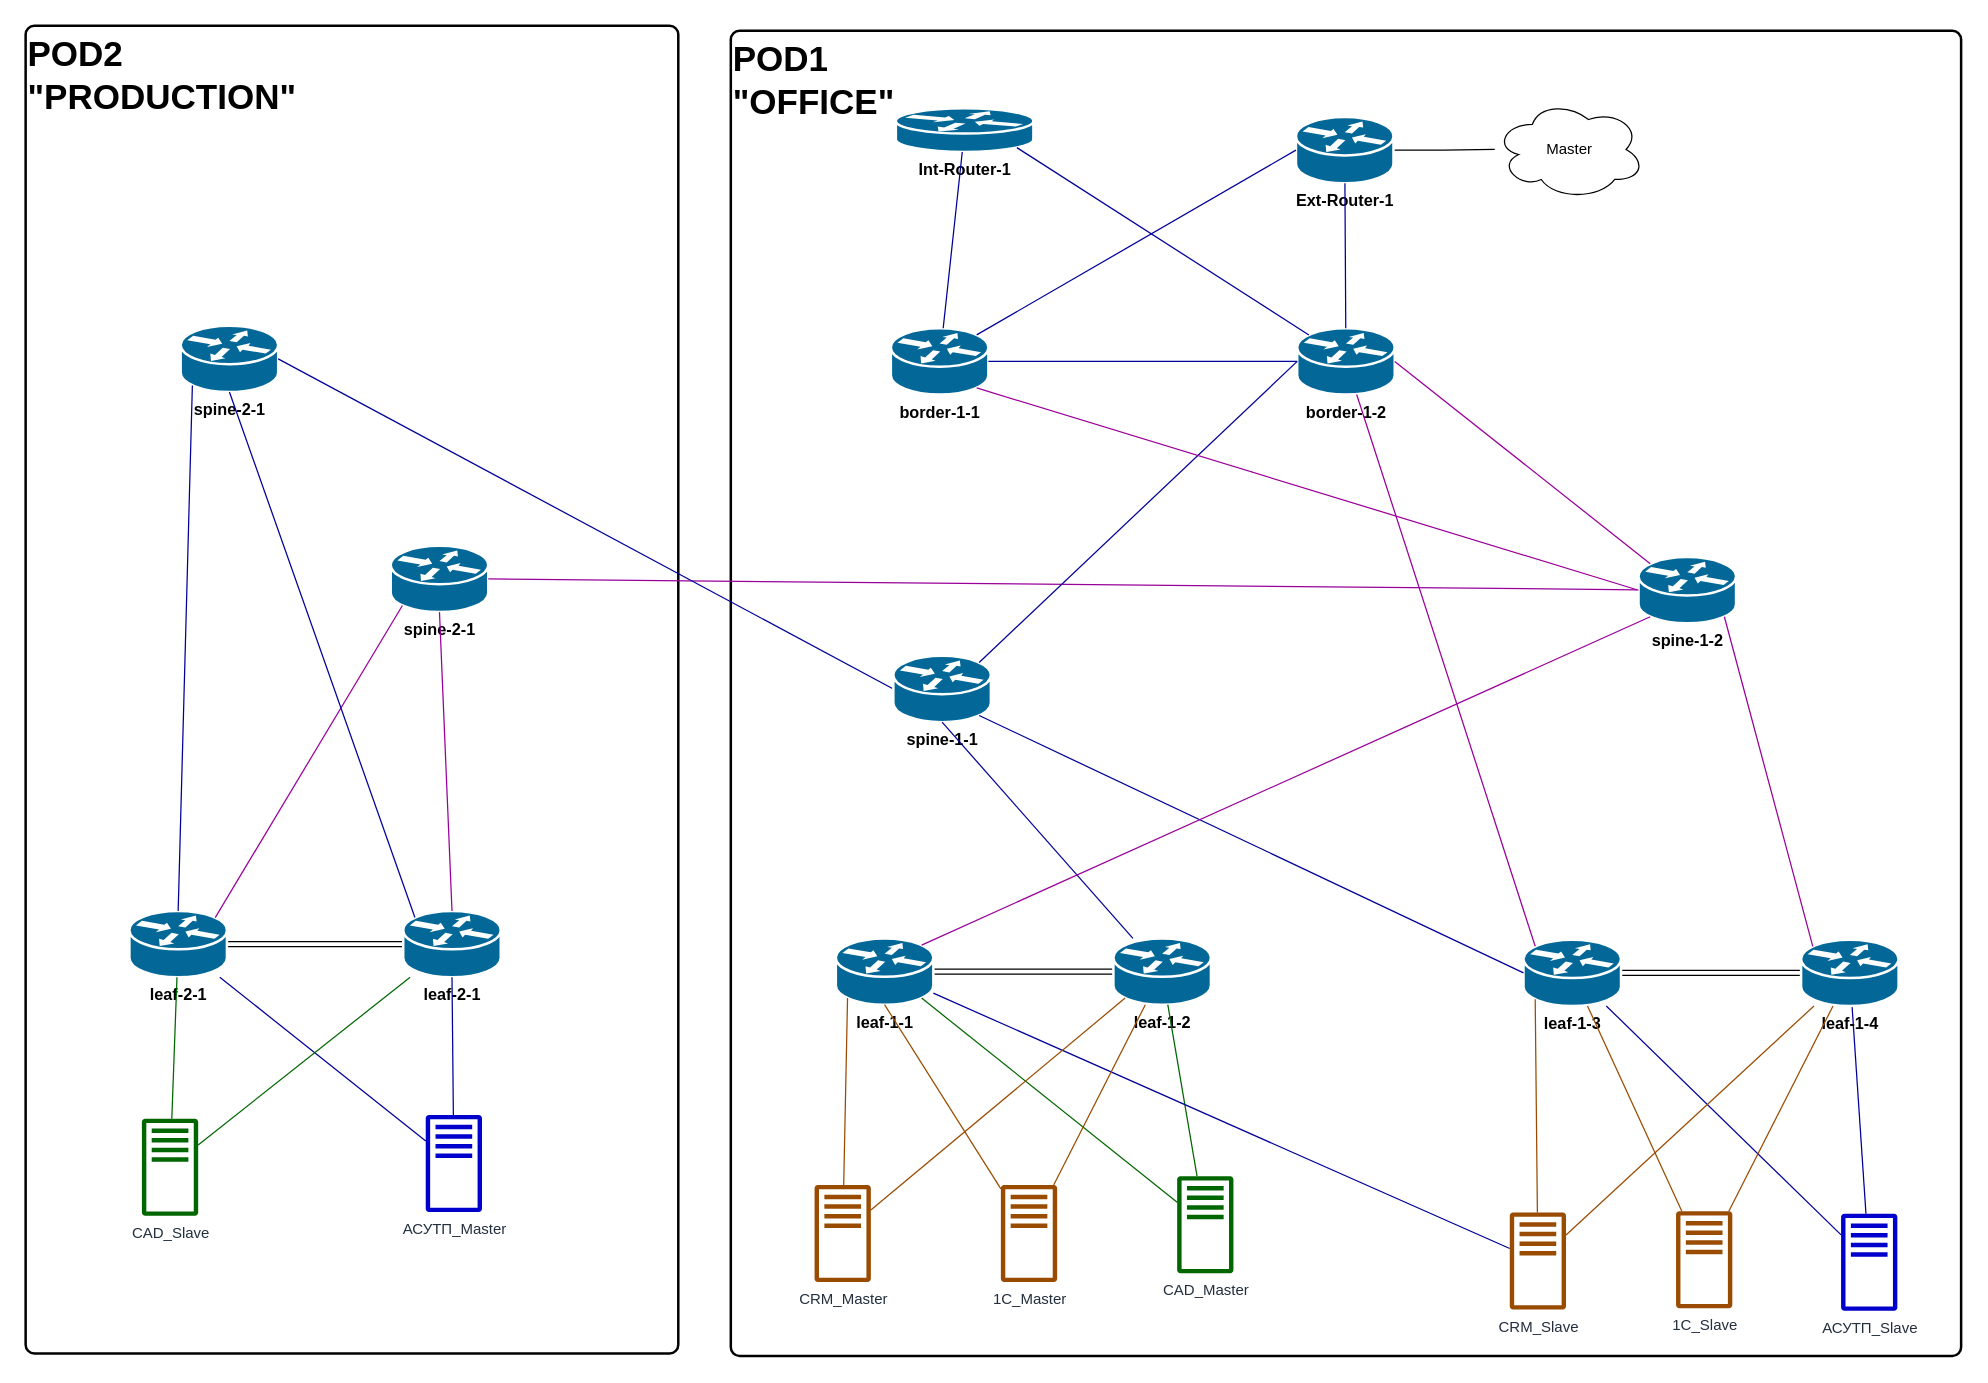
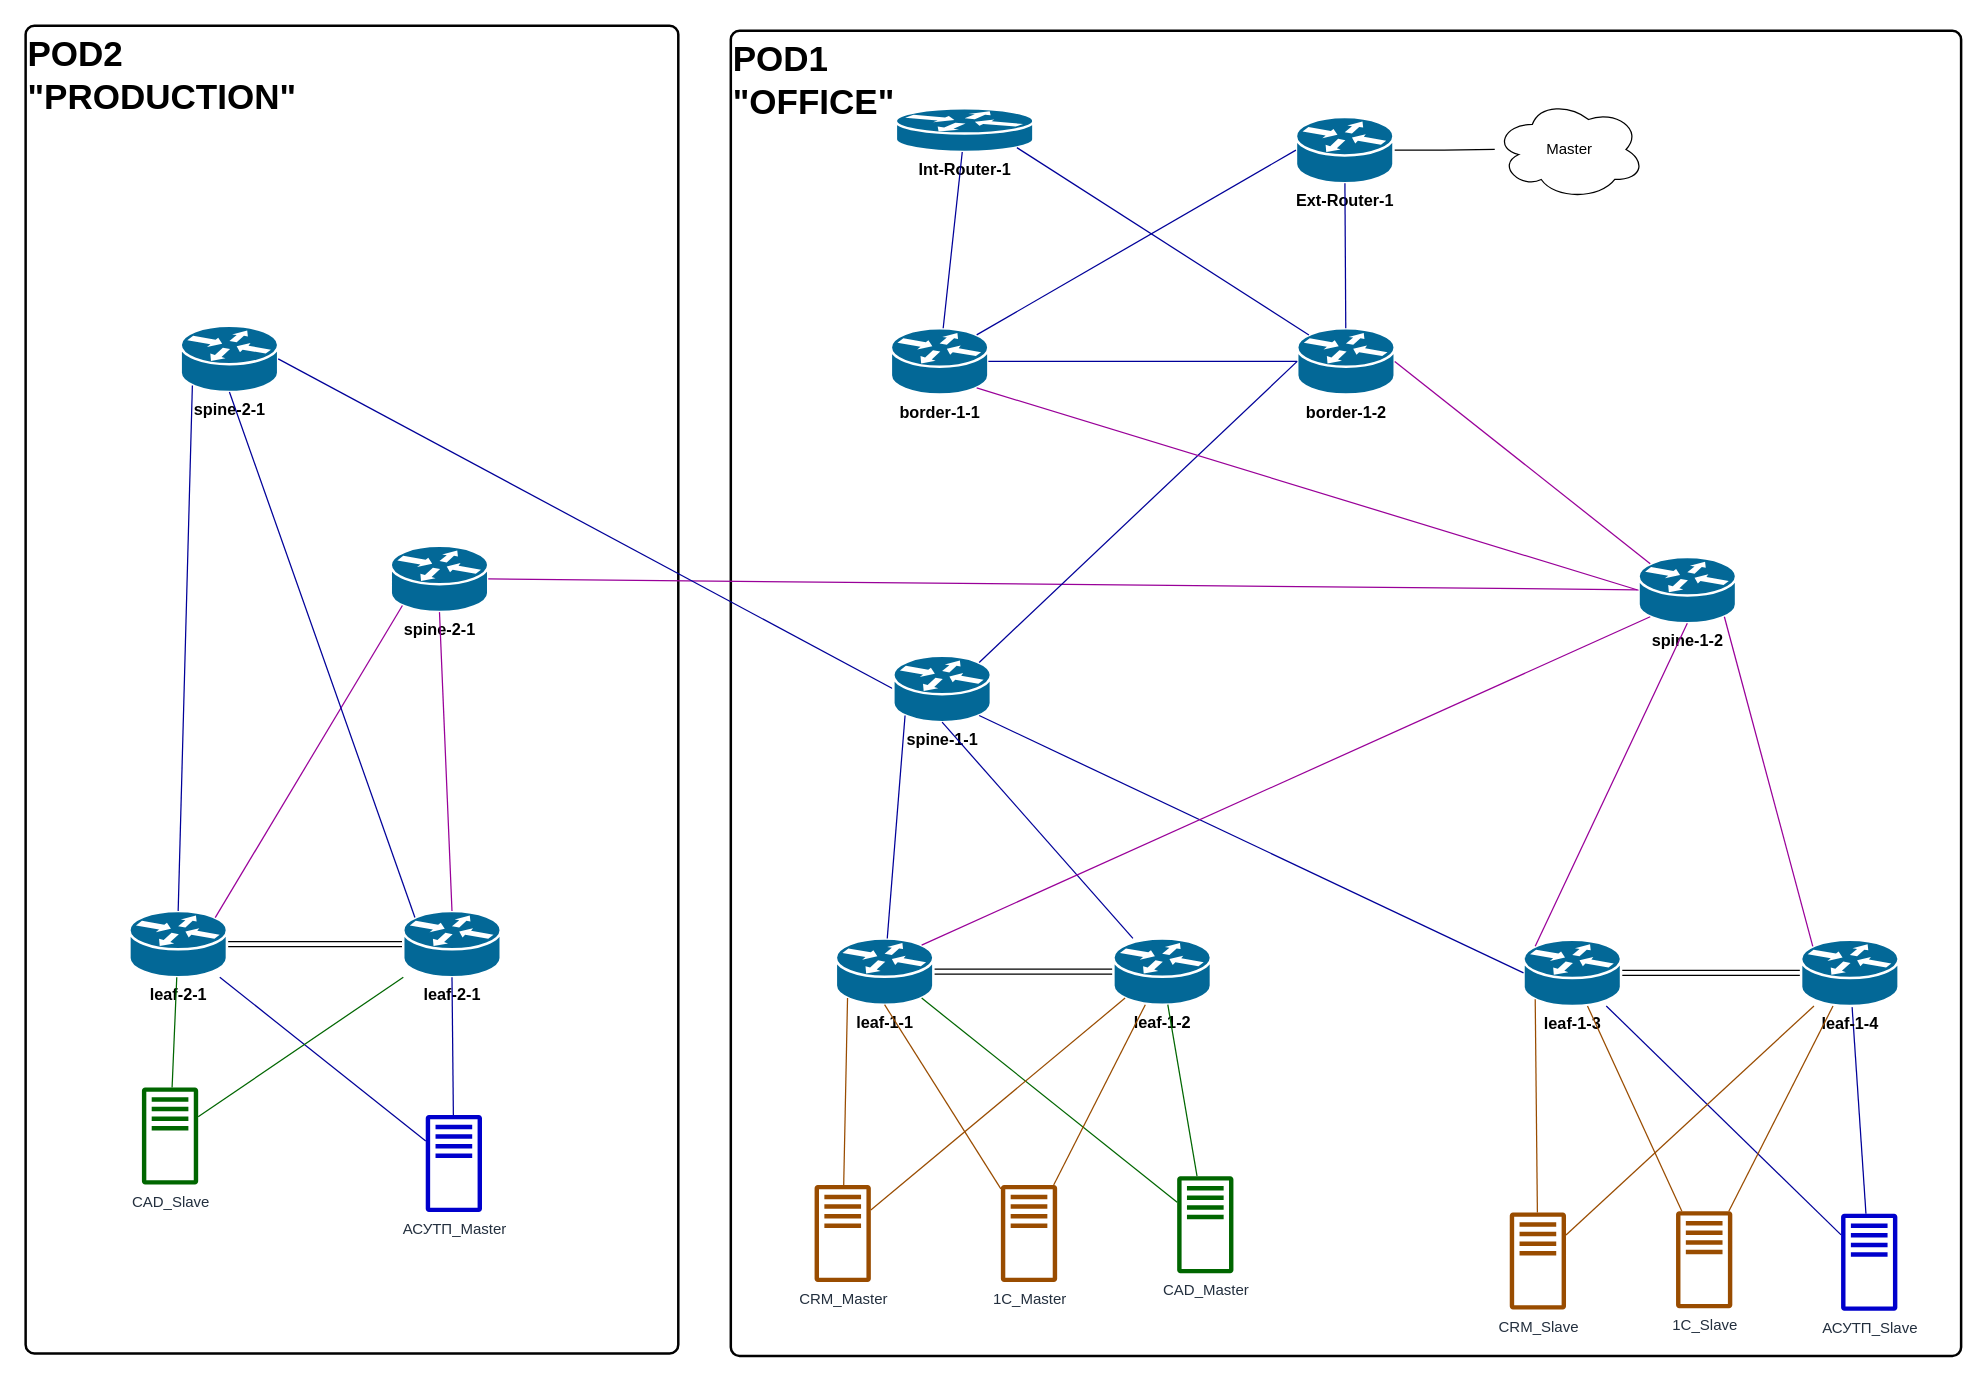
(1446, 671) -> (1611, 785)
(1221, 1121) -> (896, 827)
(170, 1167) -> (170, 1136)
